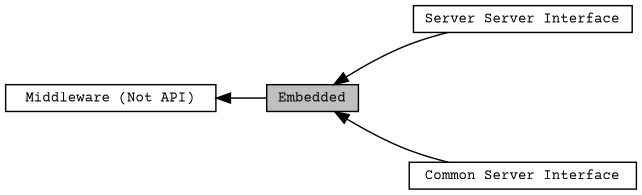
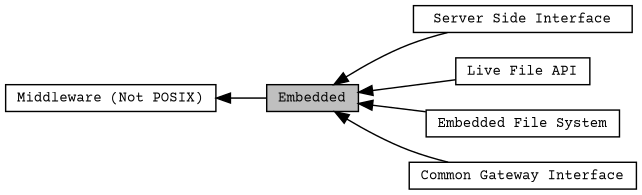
(523, 19) -> (523, 19)
none -> (523, 71)
(111, 98) -> (111, 98)
none -> (523, 123)
(523, 176) -> (523, 176)
